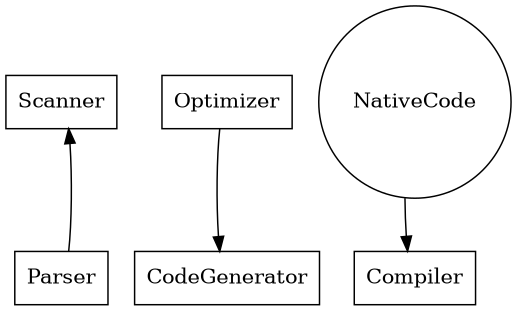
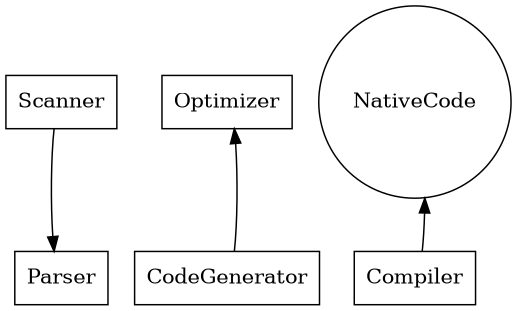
(217, 182) -> (237, 198)
(71, 198) -> (51, 182)
(405, 217) -> (424, 232)
